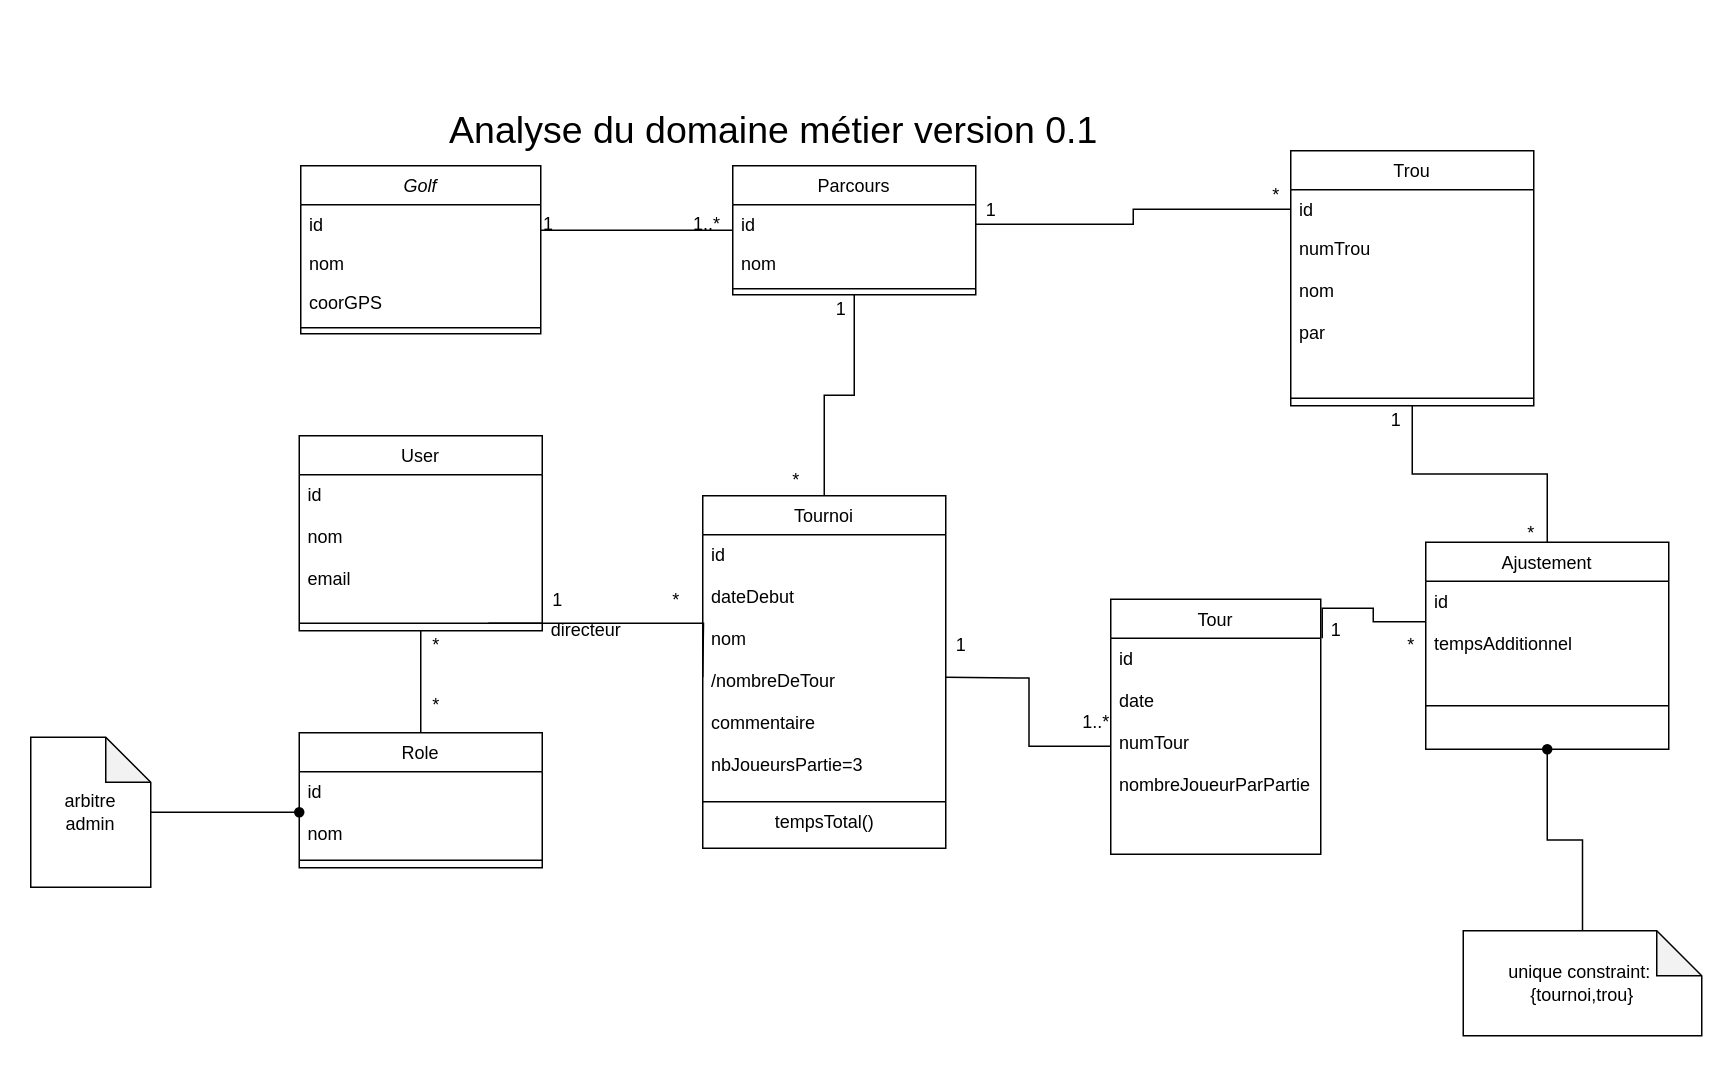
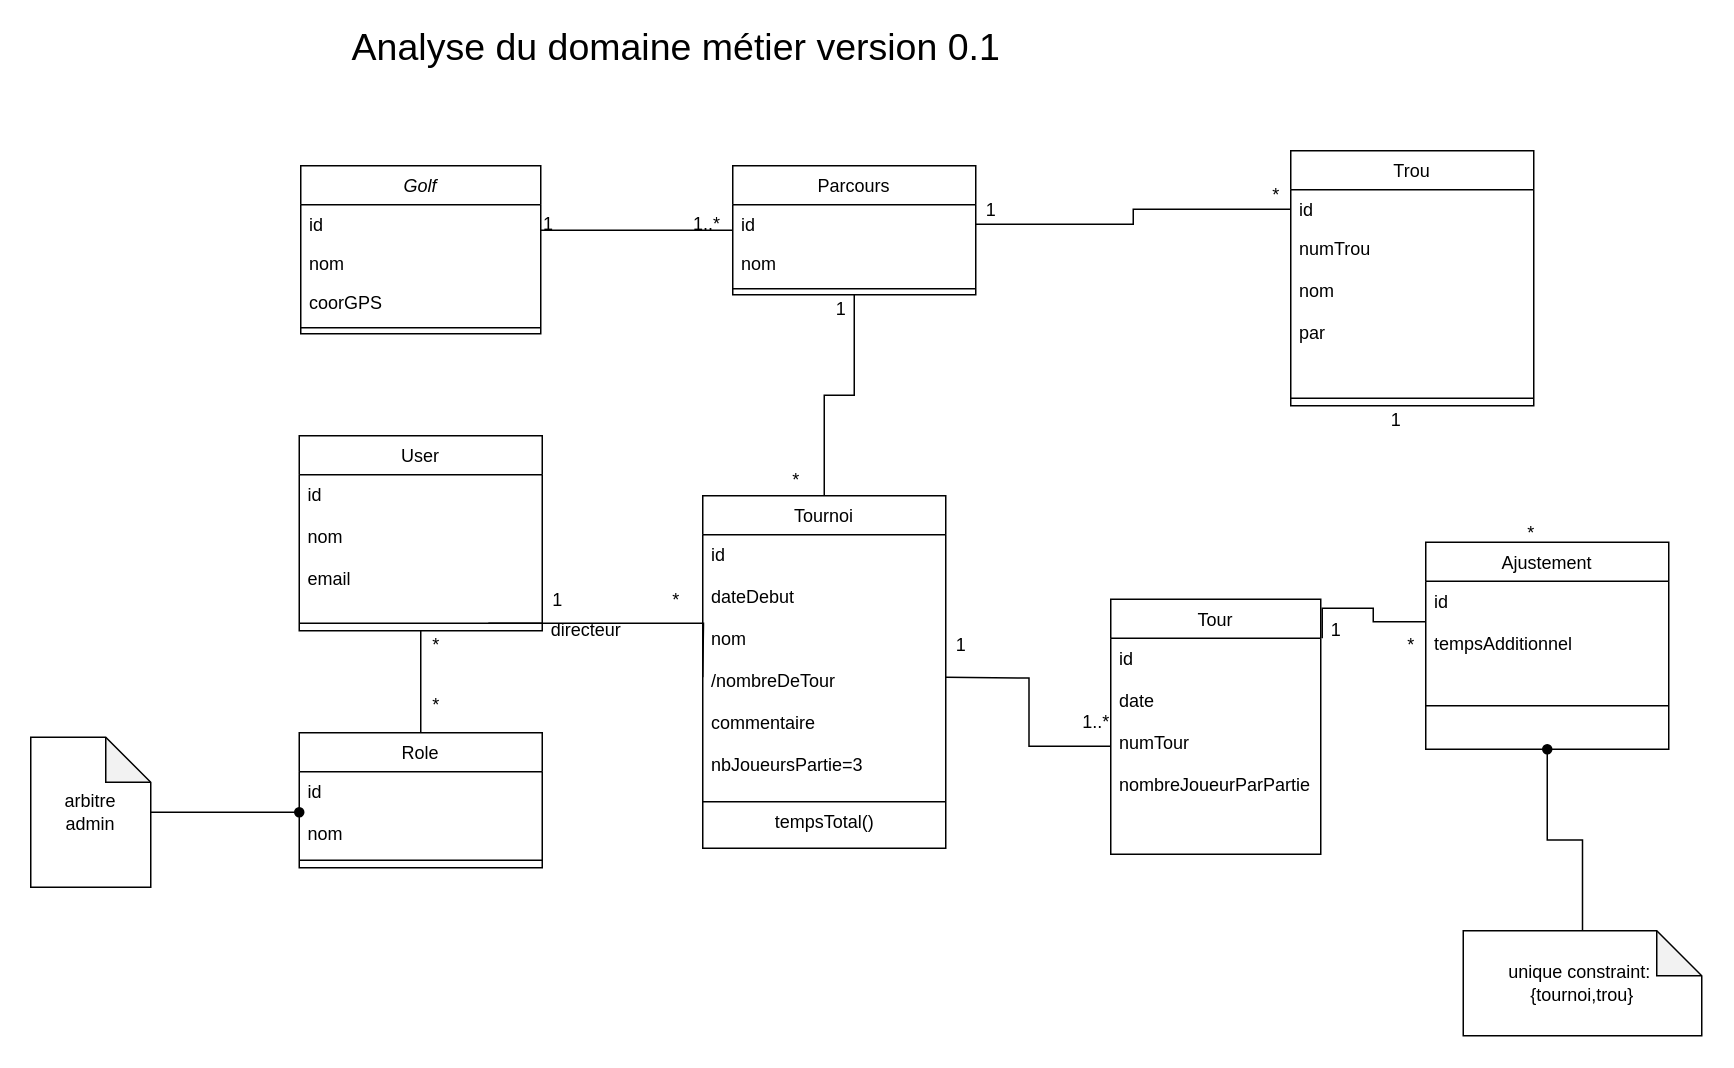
(773, 128) -> (676, 46)
(1480, 474) -> none
